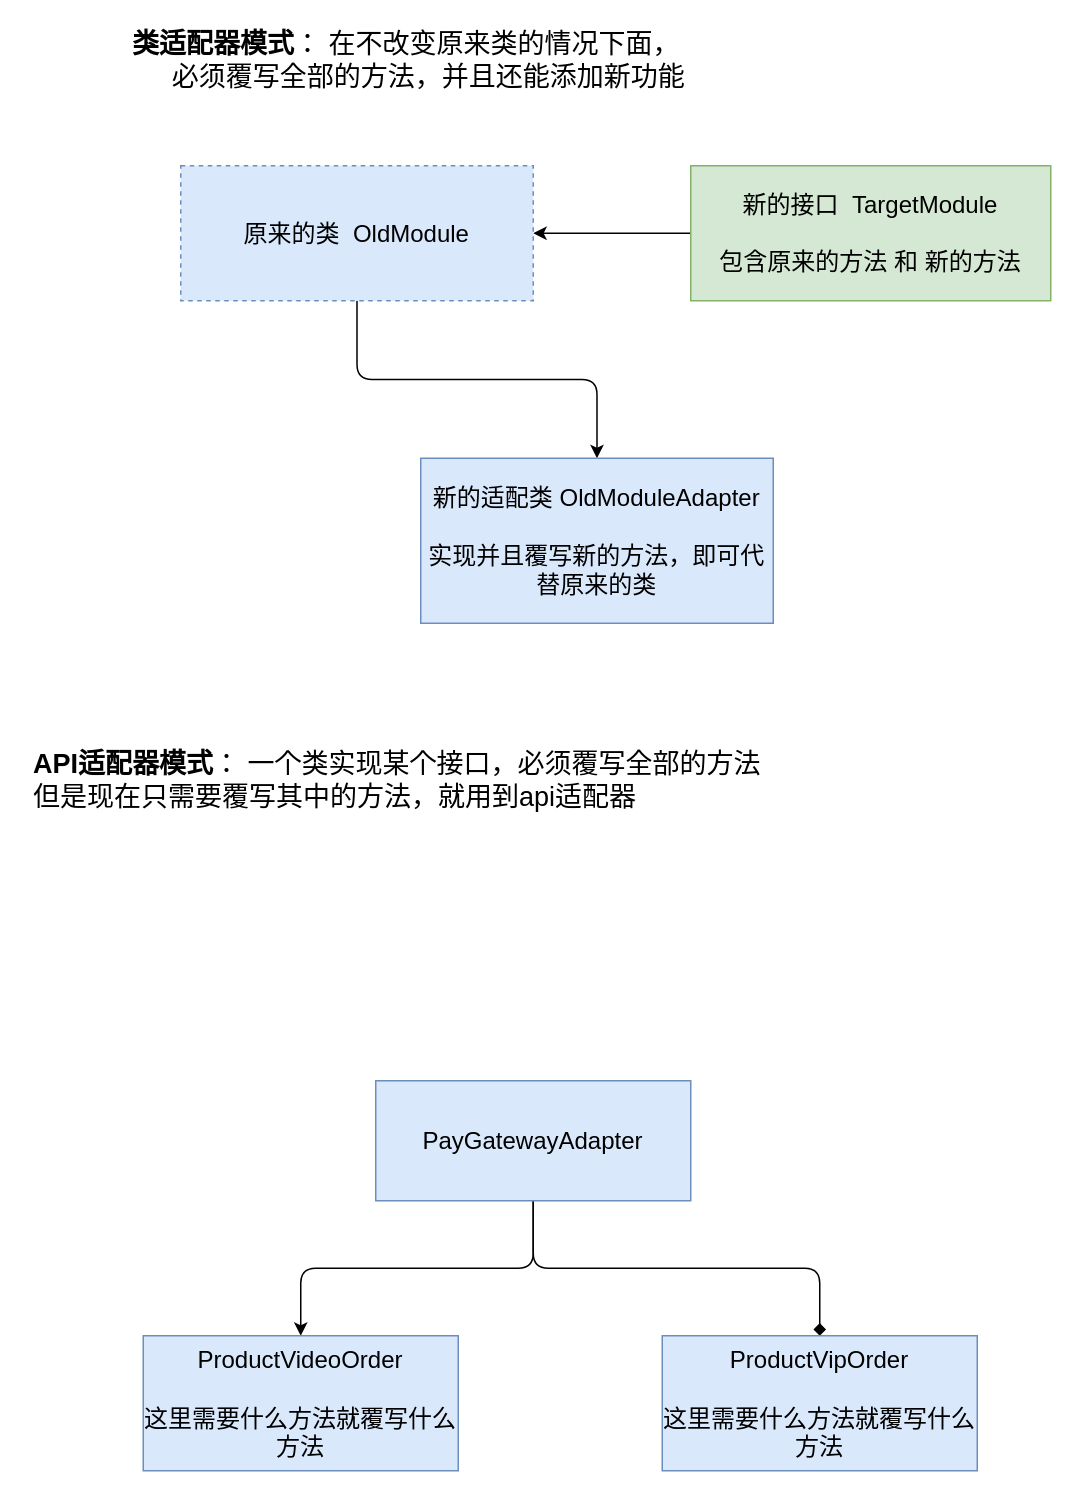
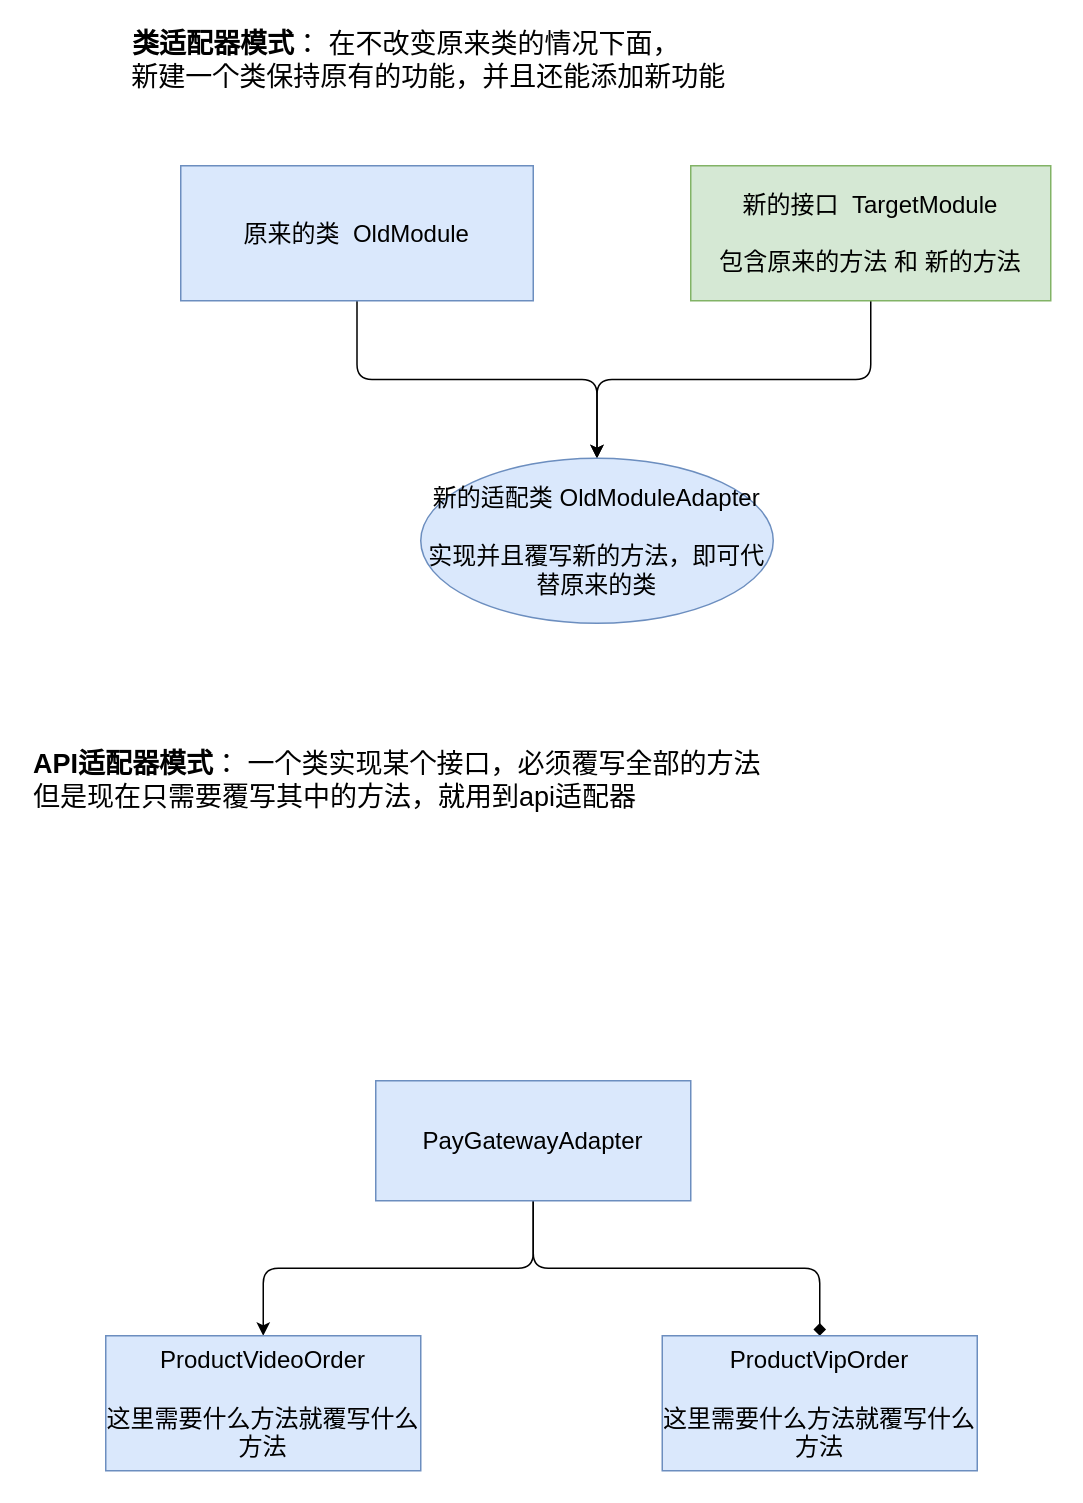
(407, 61) -> (407, 61)
(357, 233) -> (357, 233)
(617, 233) -> (768, 380)
(597, 541) -> (597, 541)
(301, 1403) -> (263, 1403)
